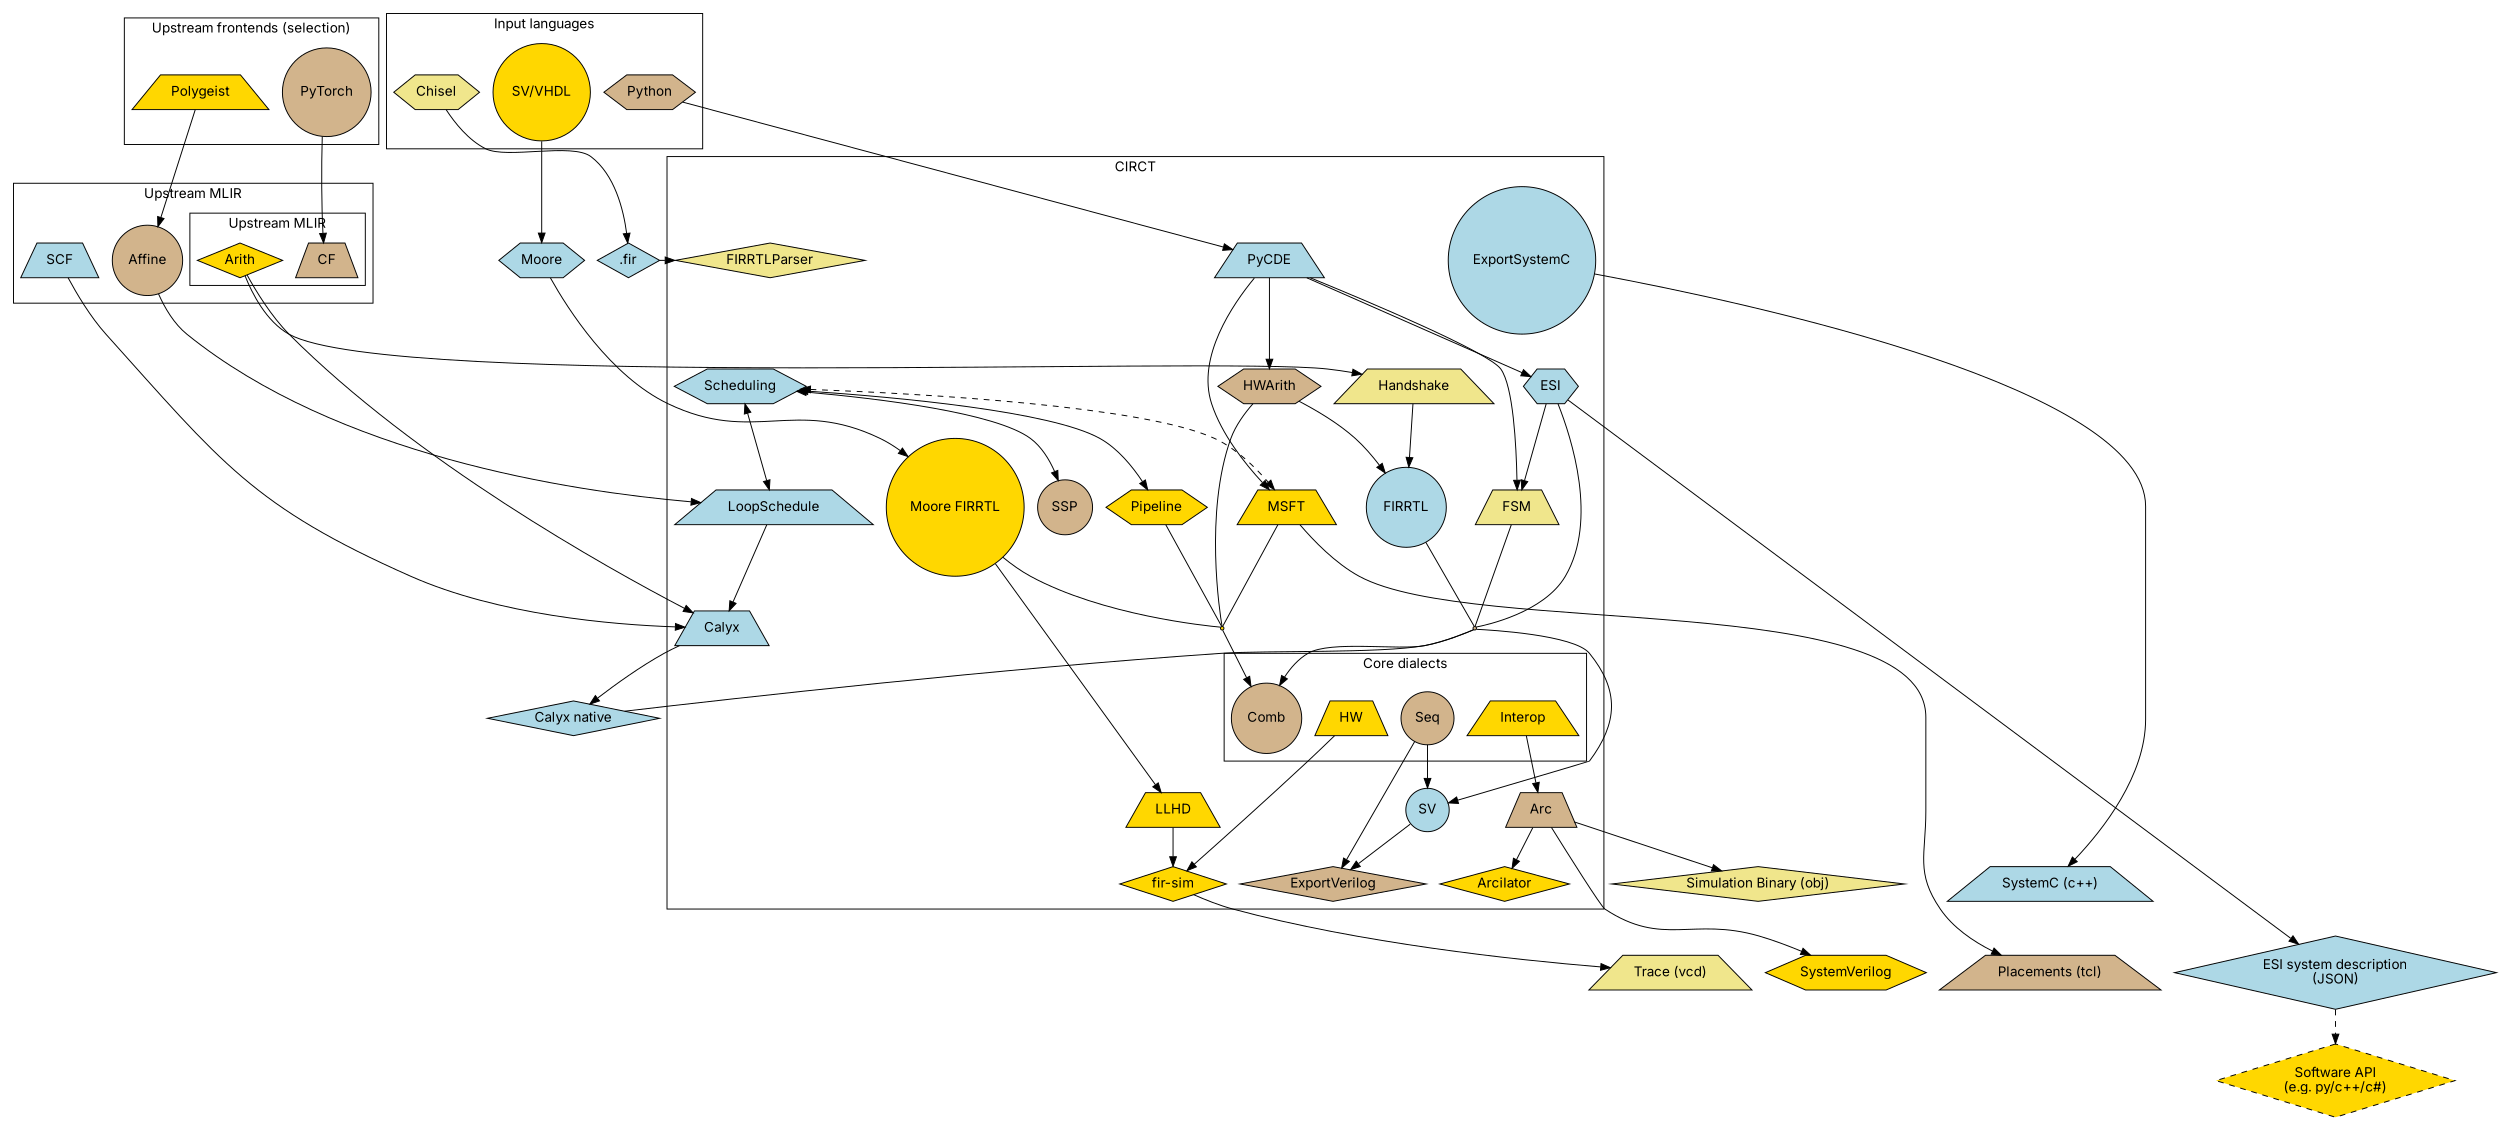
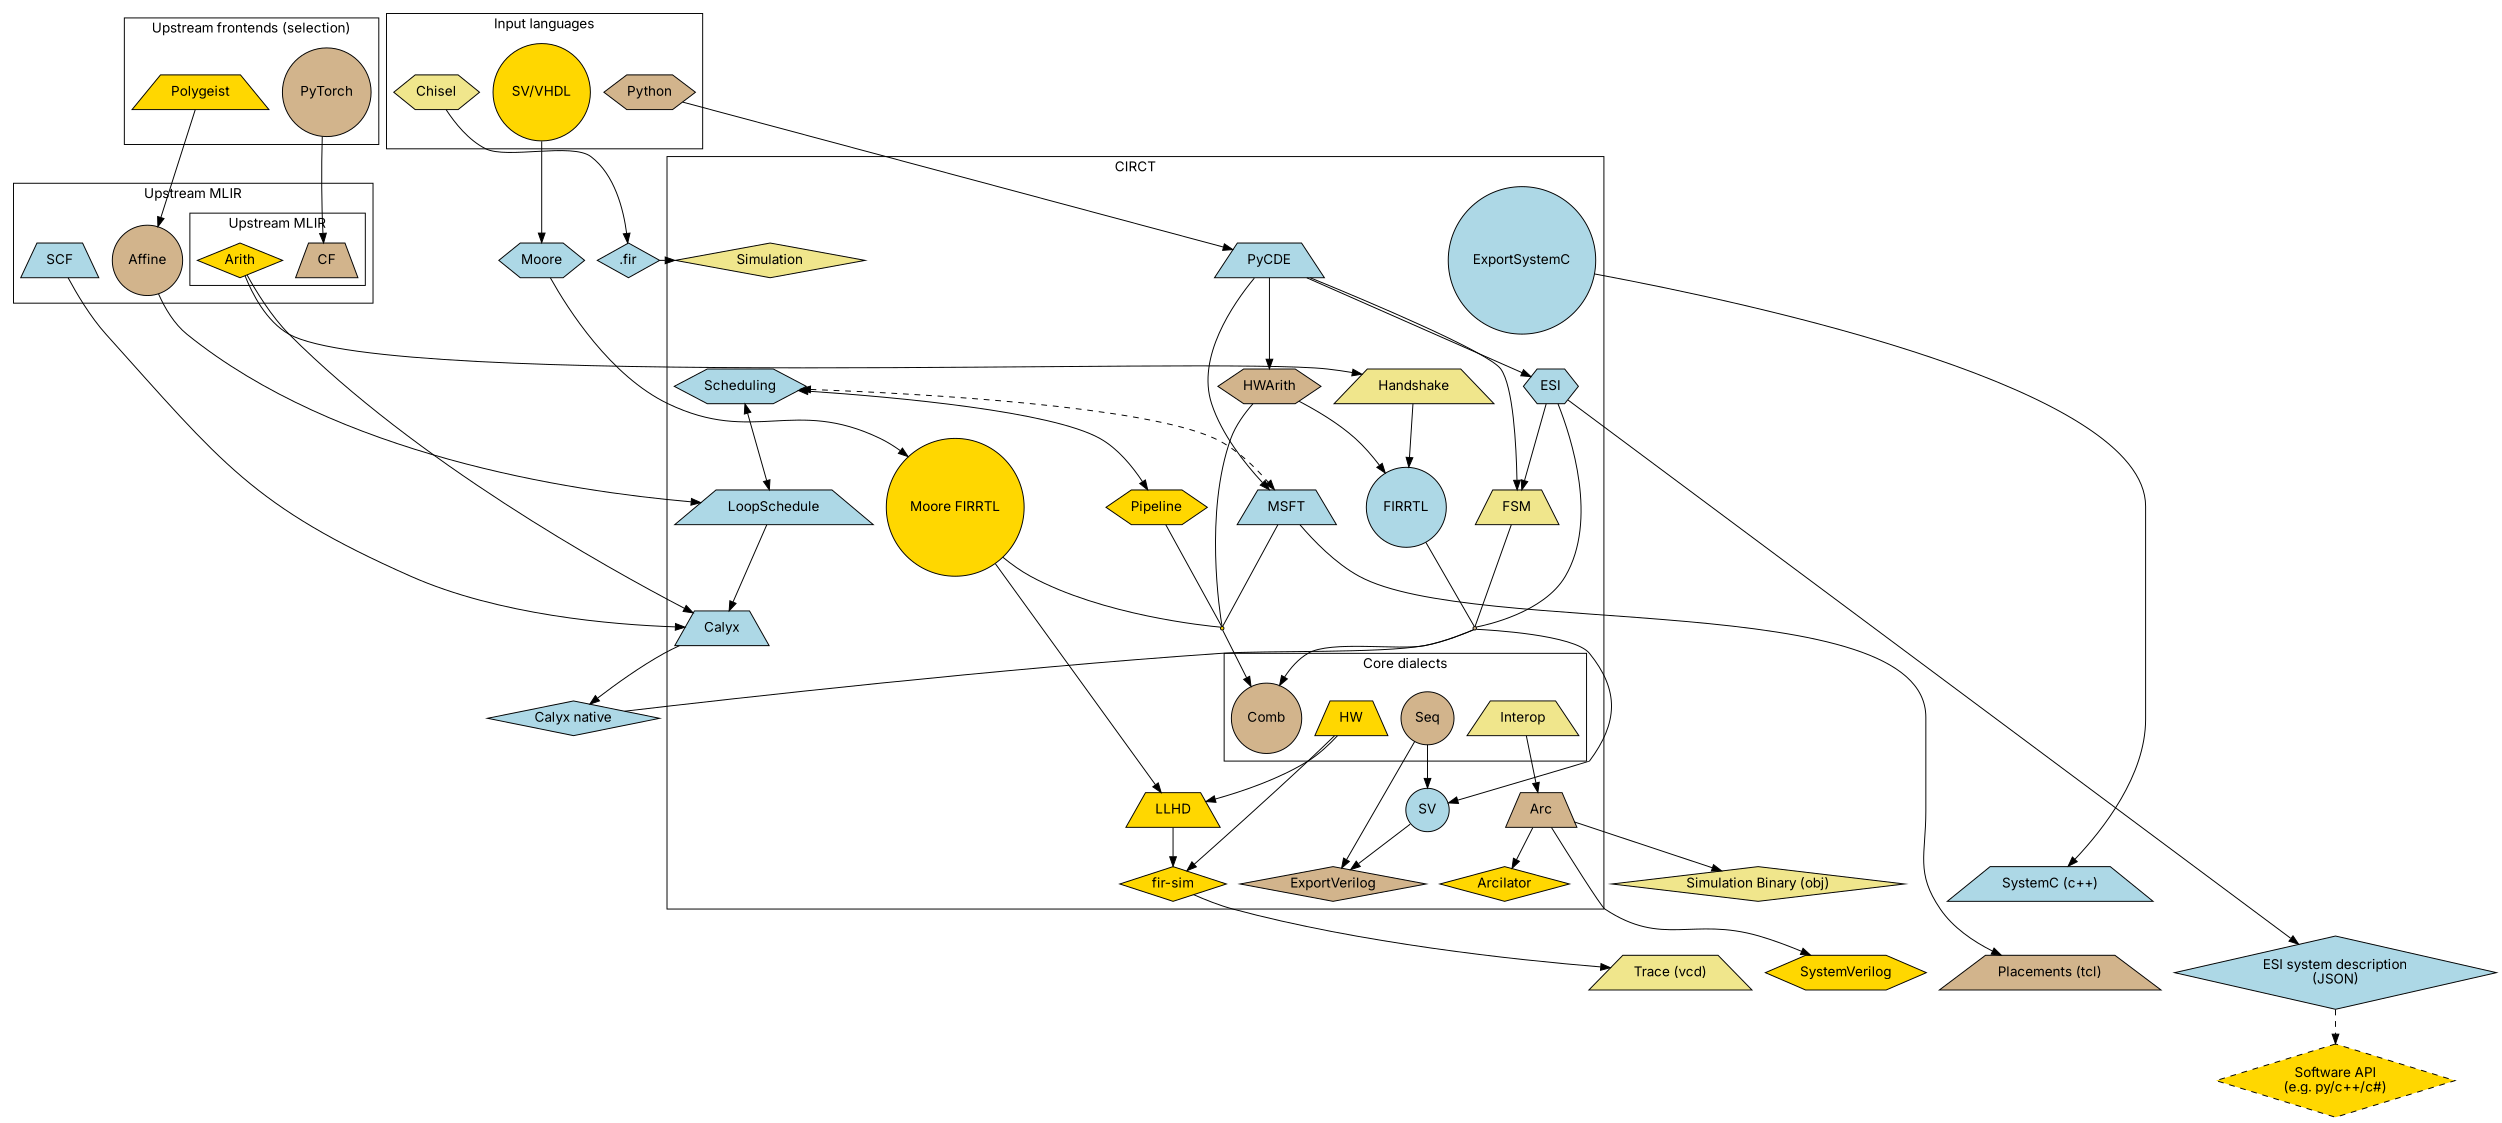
(770, 260) -> (770, 260)
(1065, 507) -> none
(1287, 507) -> (1287, 507)
(1523, 718) -> (1523, 718)
none -> (1281, 775)
